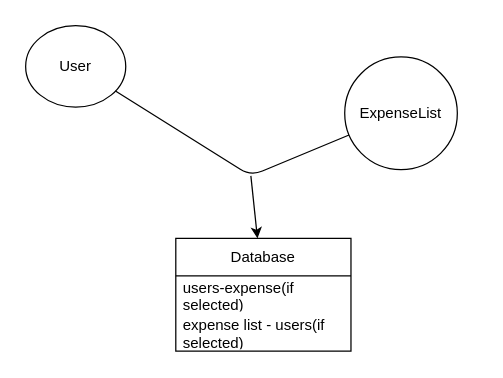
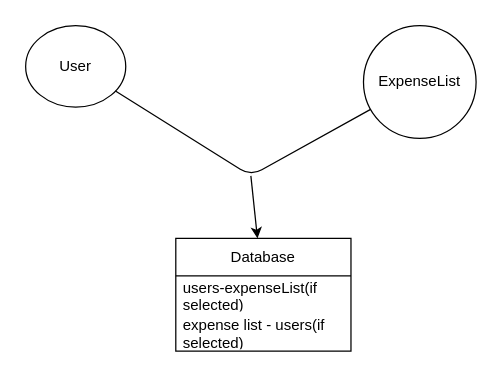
(401, 113) -> (419, 82)
(264, 294) -> (264, 294)
